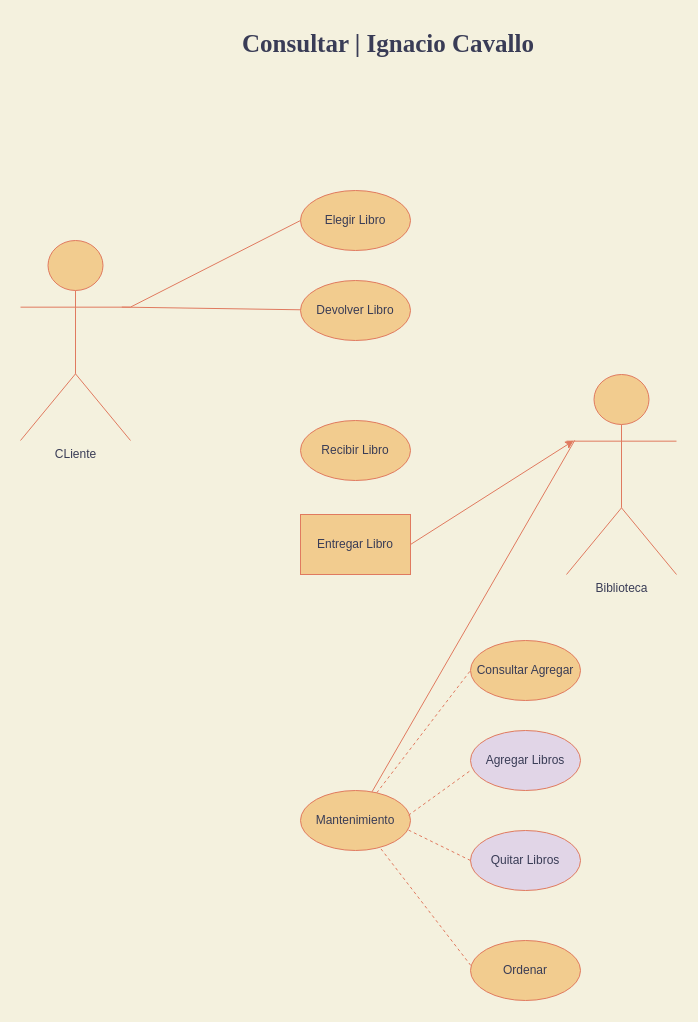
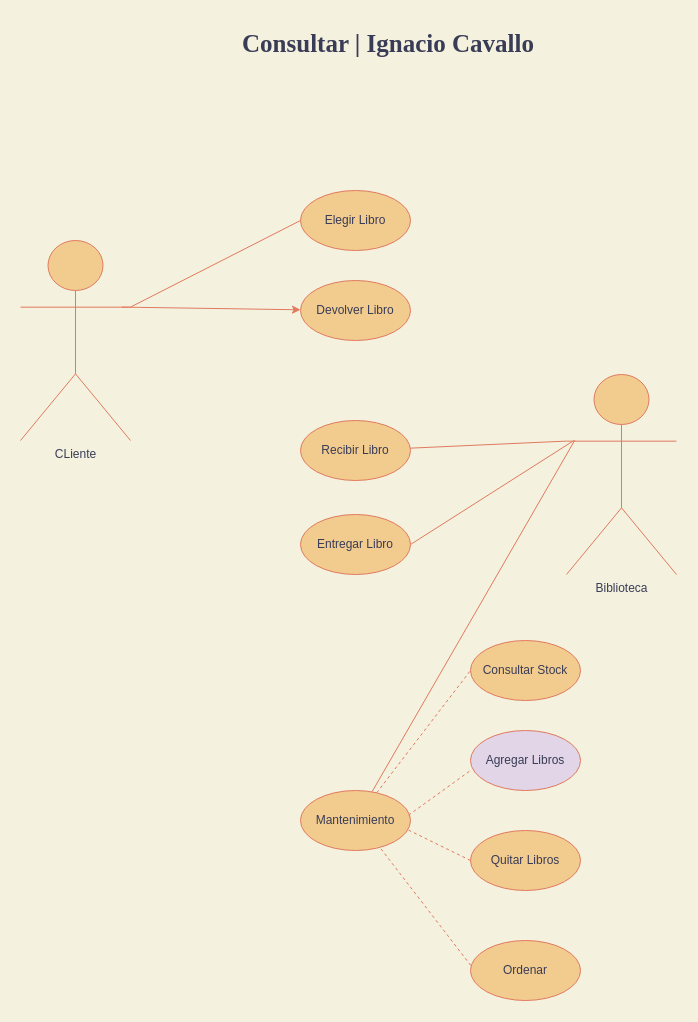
(294, 310) -> (292, 310)
none -> (487, 445)
(567, 445) -> (568, 444)
(356, 545) -> (356, 545)
(526, 671) -> (526, 671)
(526, 861) -> (526, 861)
